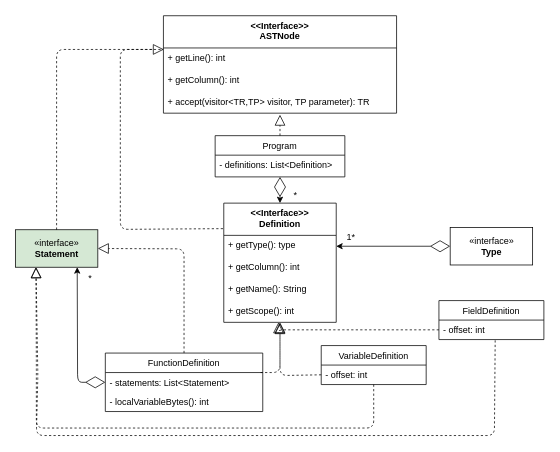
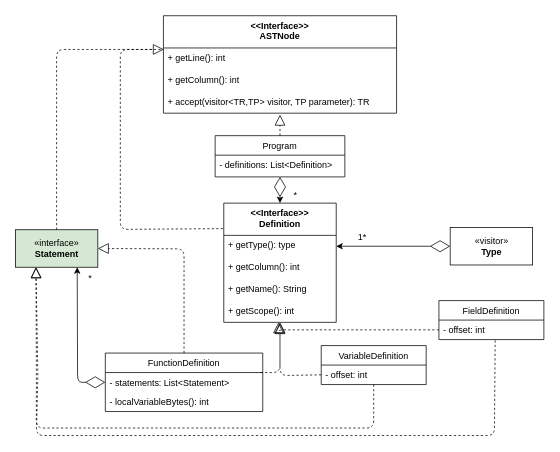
(351, 237) -> (363, 237)
(492, 246) -> (492, 246)
